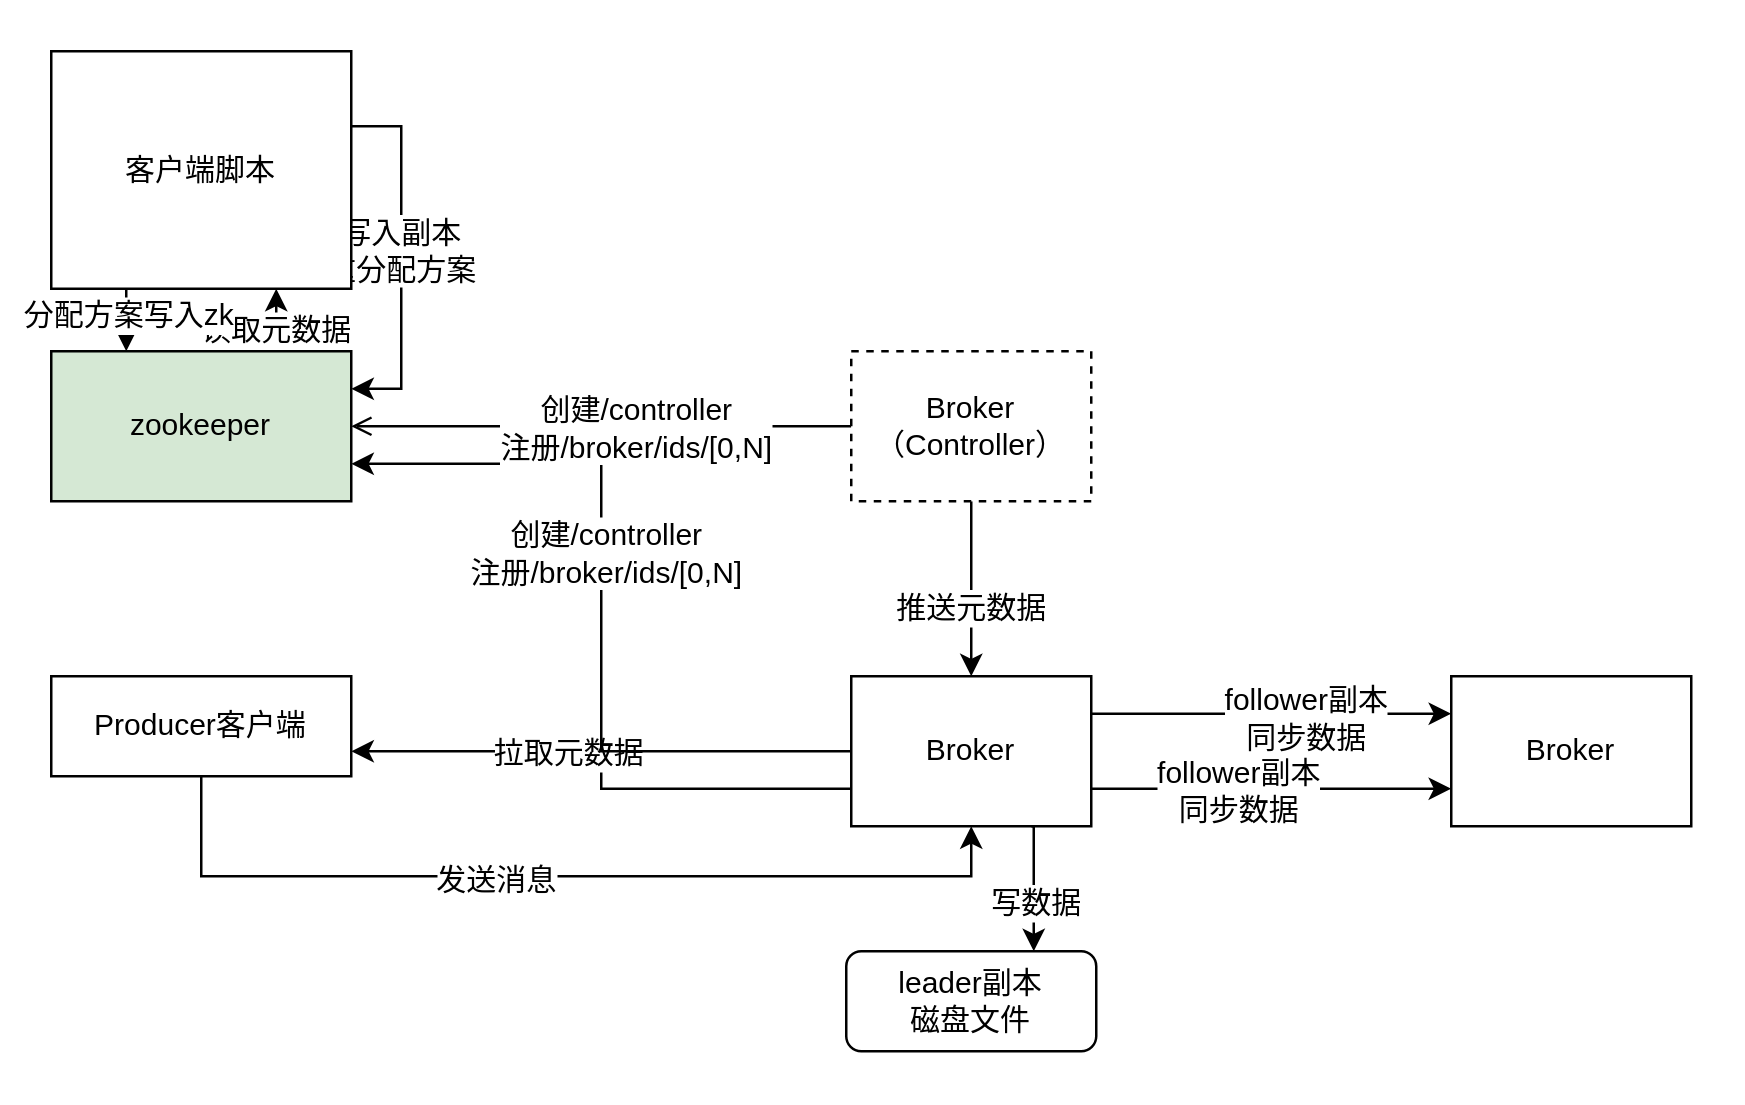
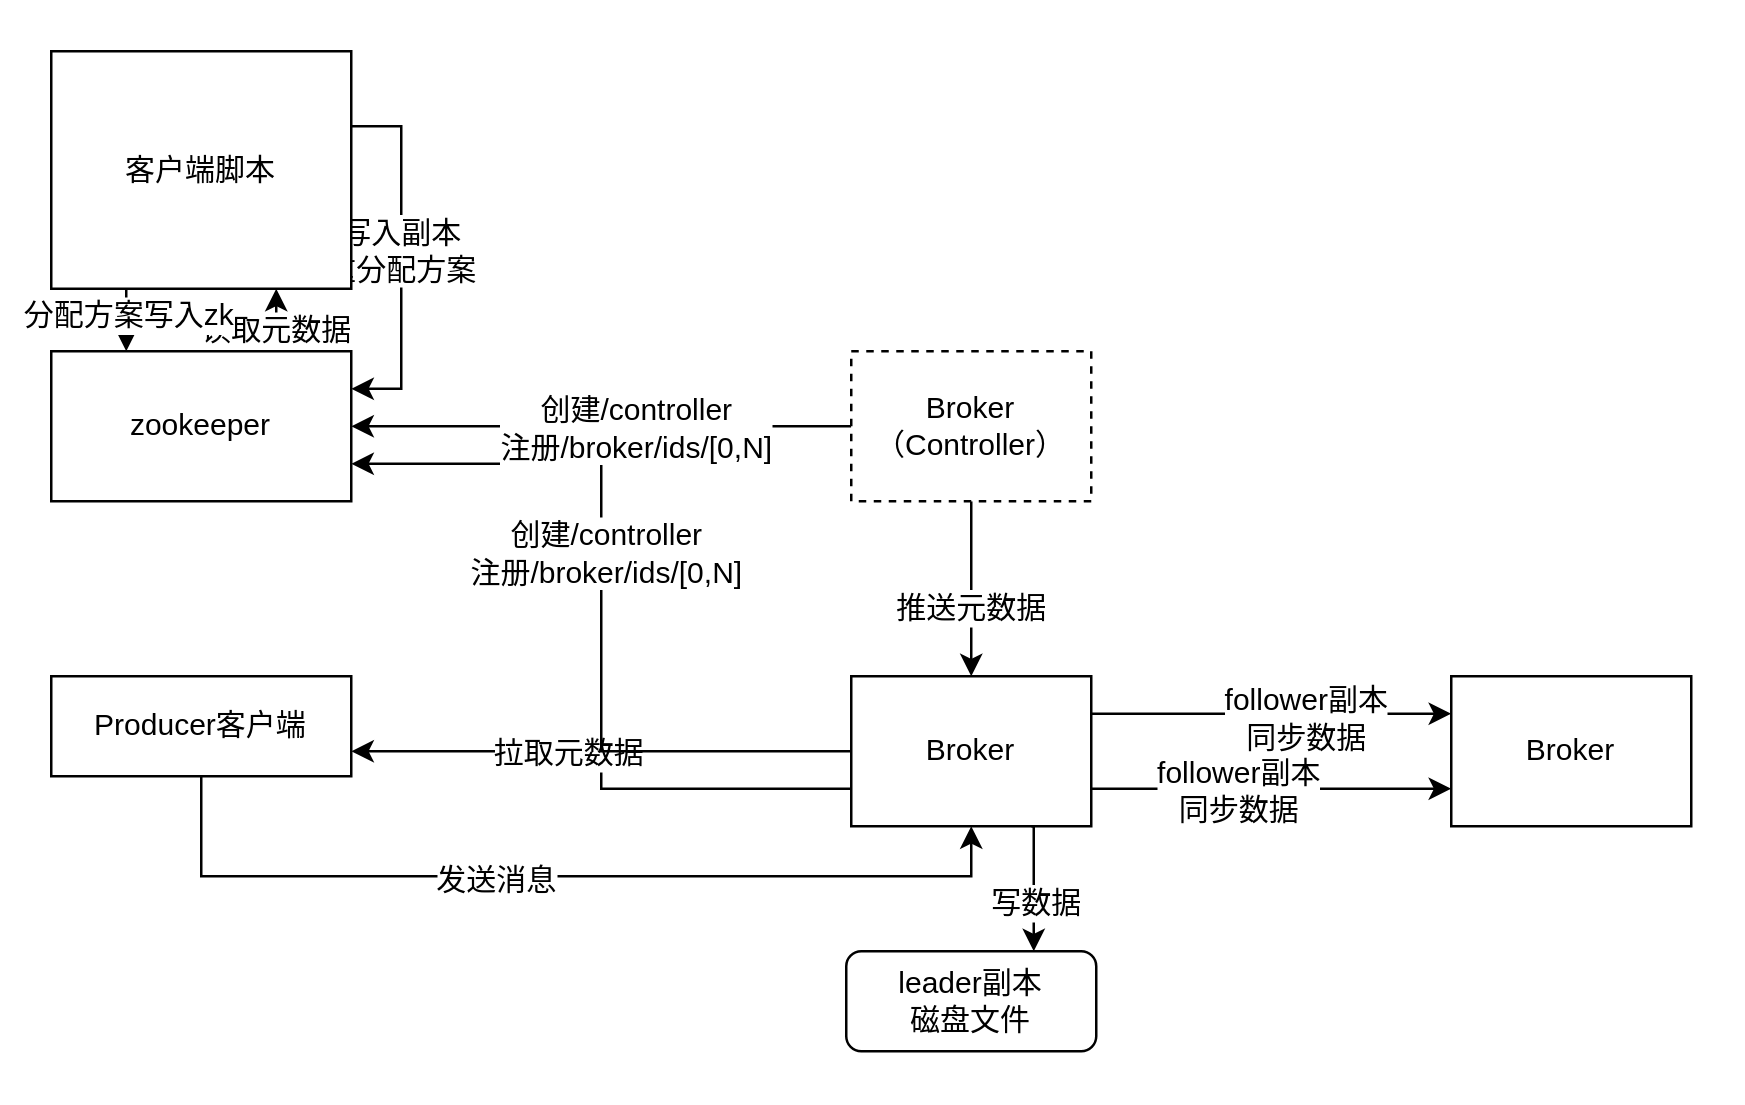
(201, 426) -> (201, 426)
(365, 426) -> (369, 426)
